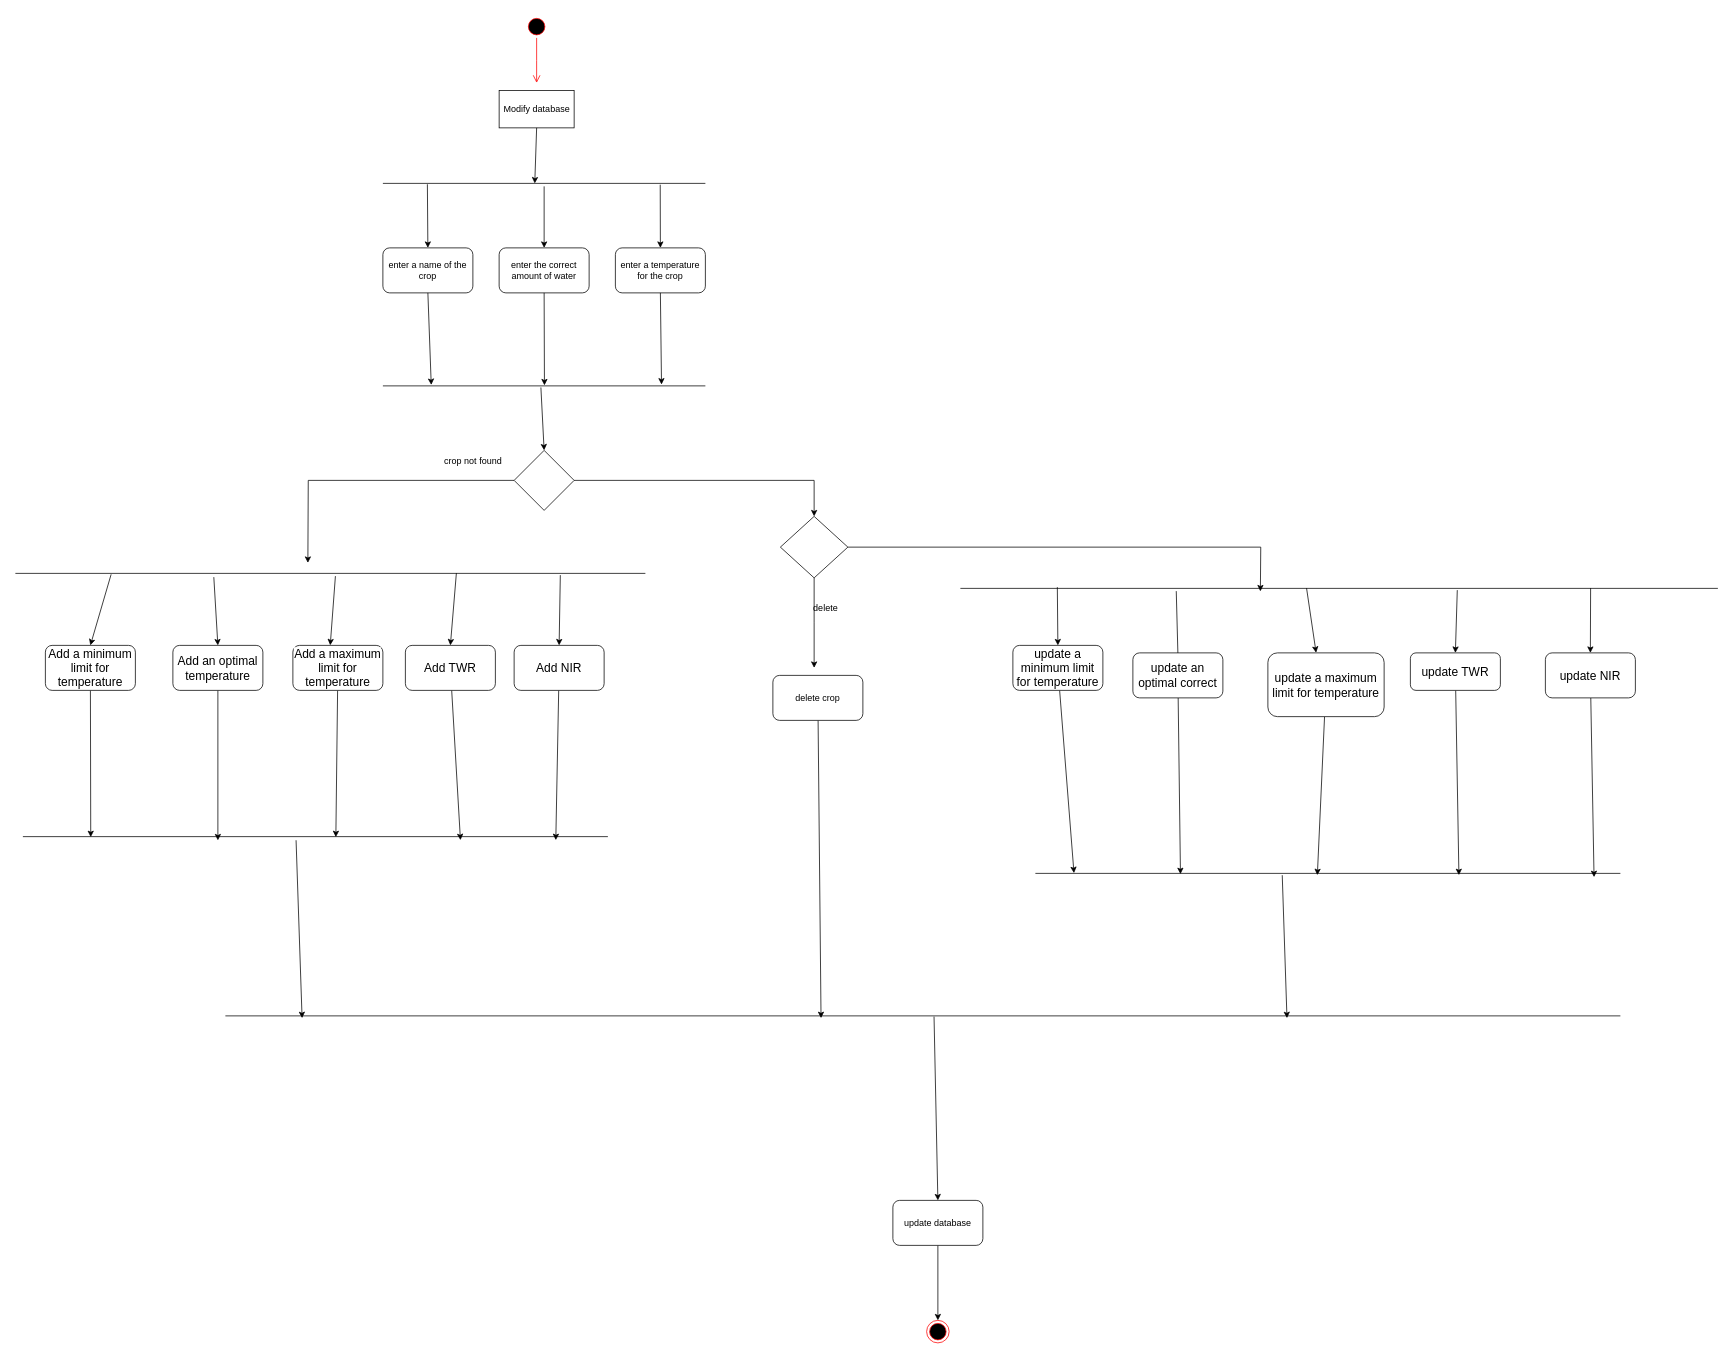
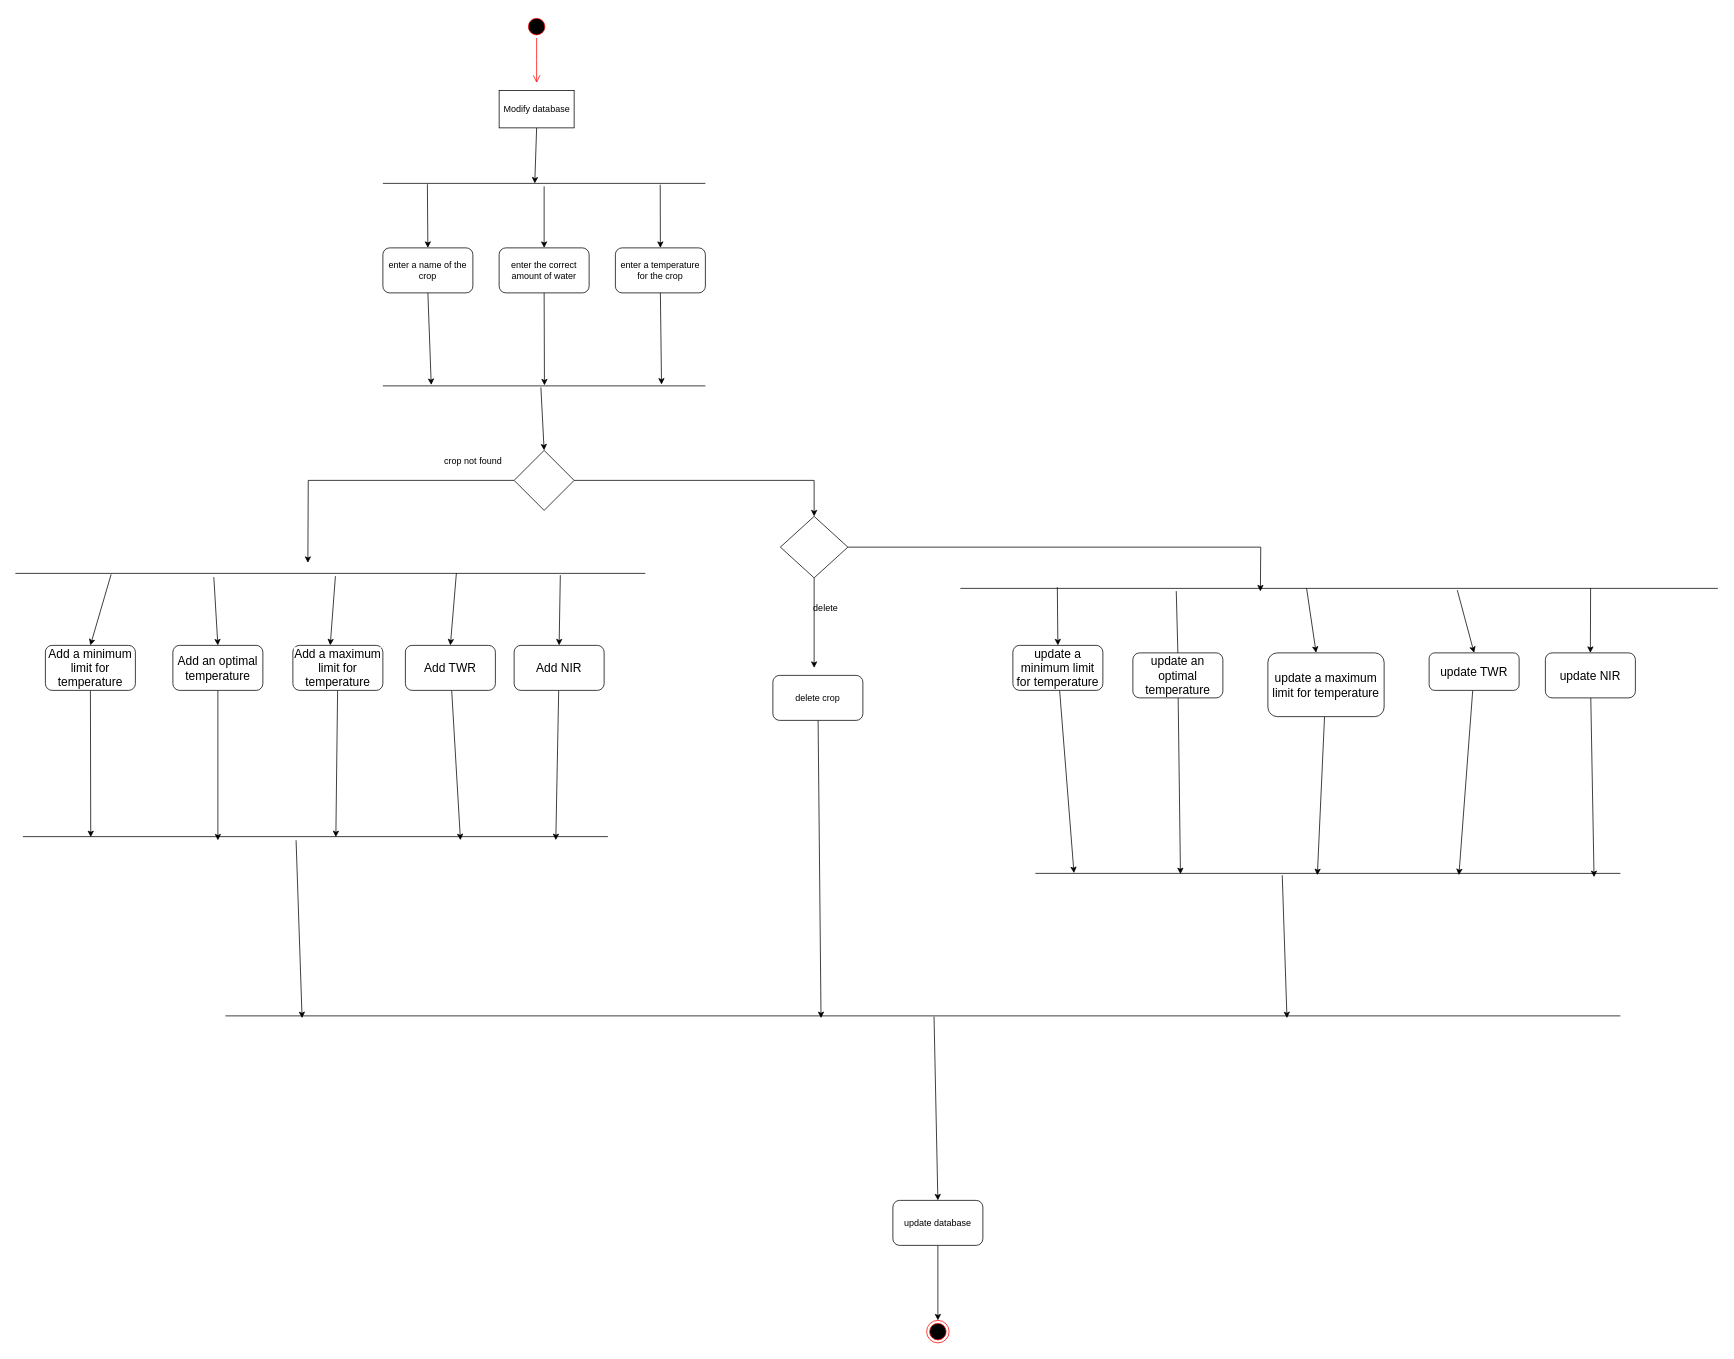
(1455, 672) -> (1474, 672)
(1178, 675) -> (1178, 675)
